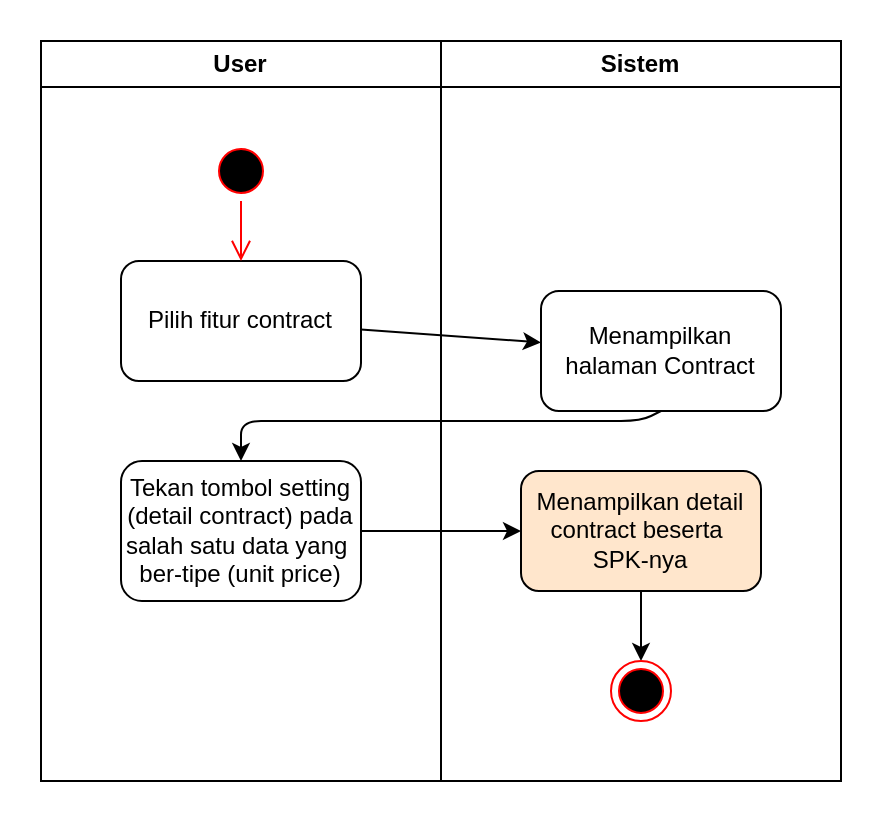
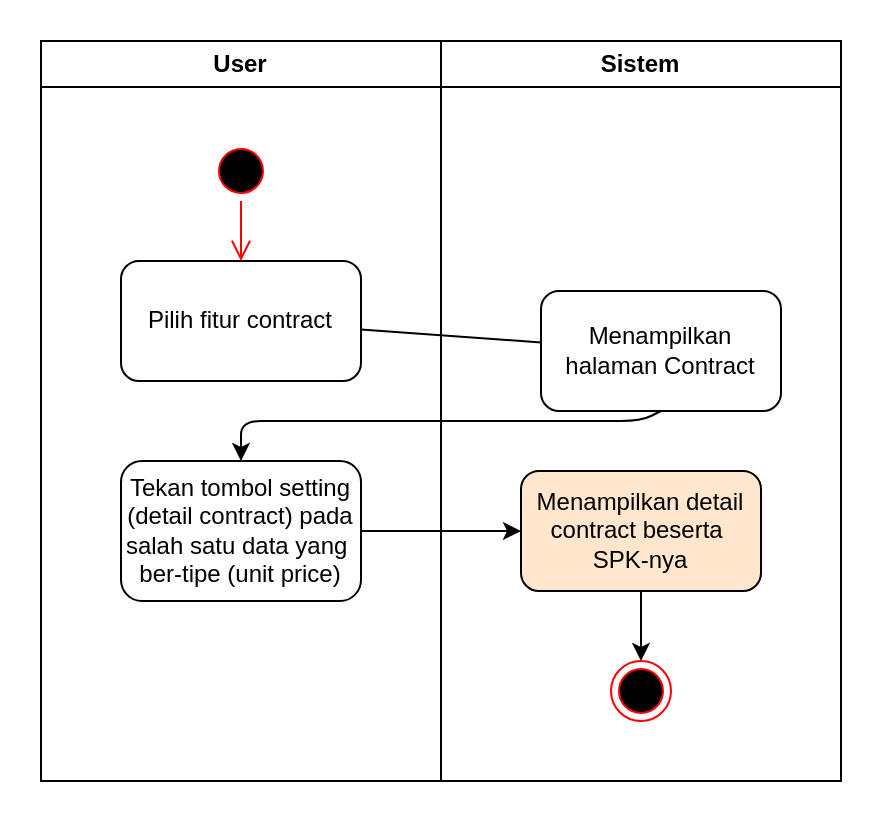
(526, 341) -> (531, 342)
